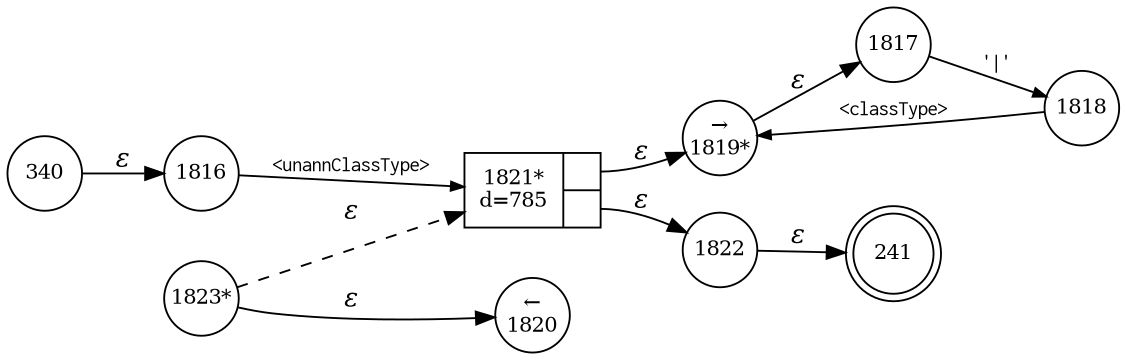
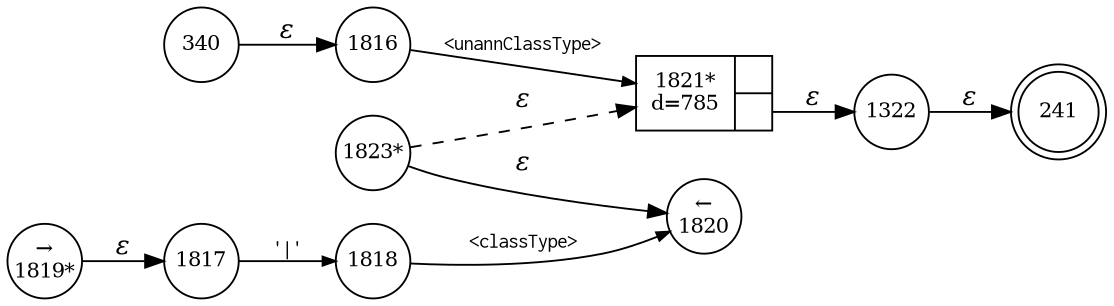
(908, 125) -> (536, 262)
(635, 168) -> none
(720, 250) -> (892, 112)
